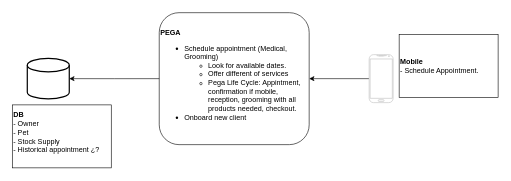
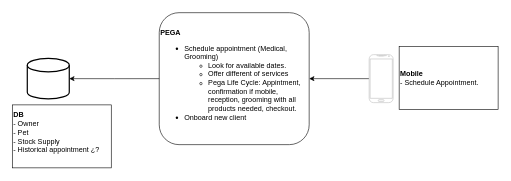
(449, 66) -> (449, 78)
